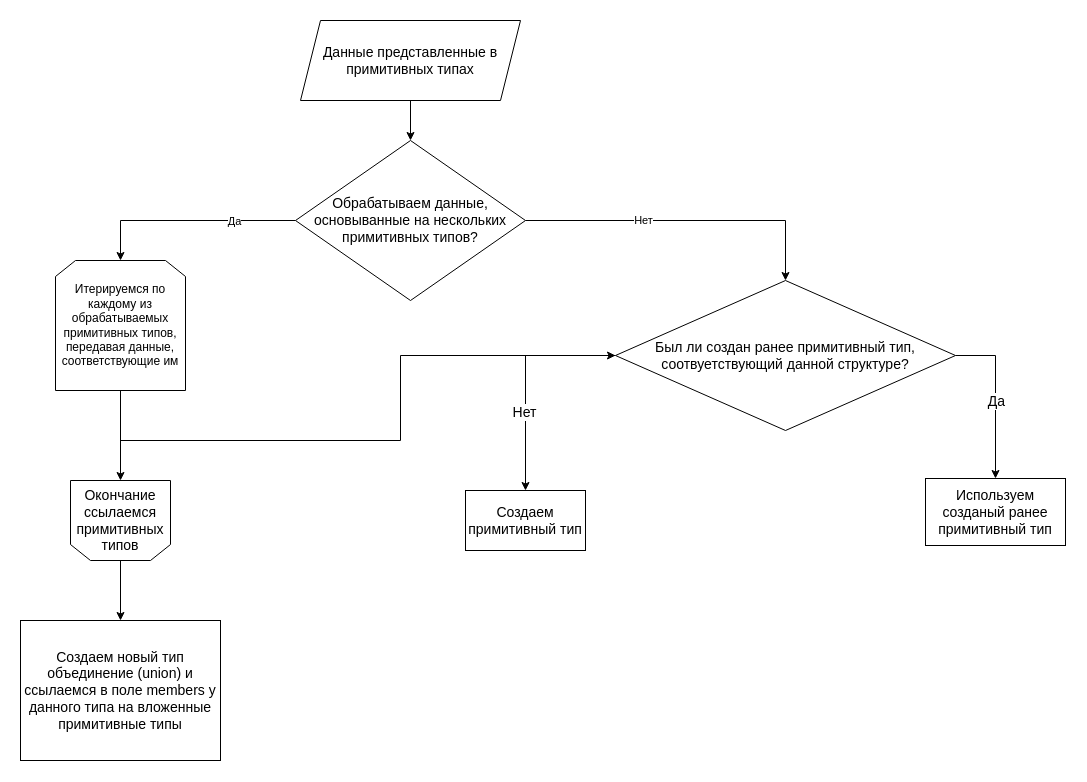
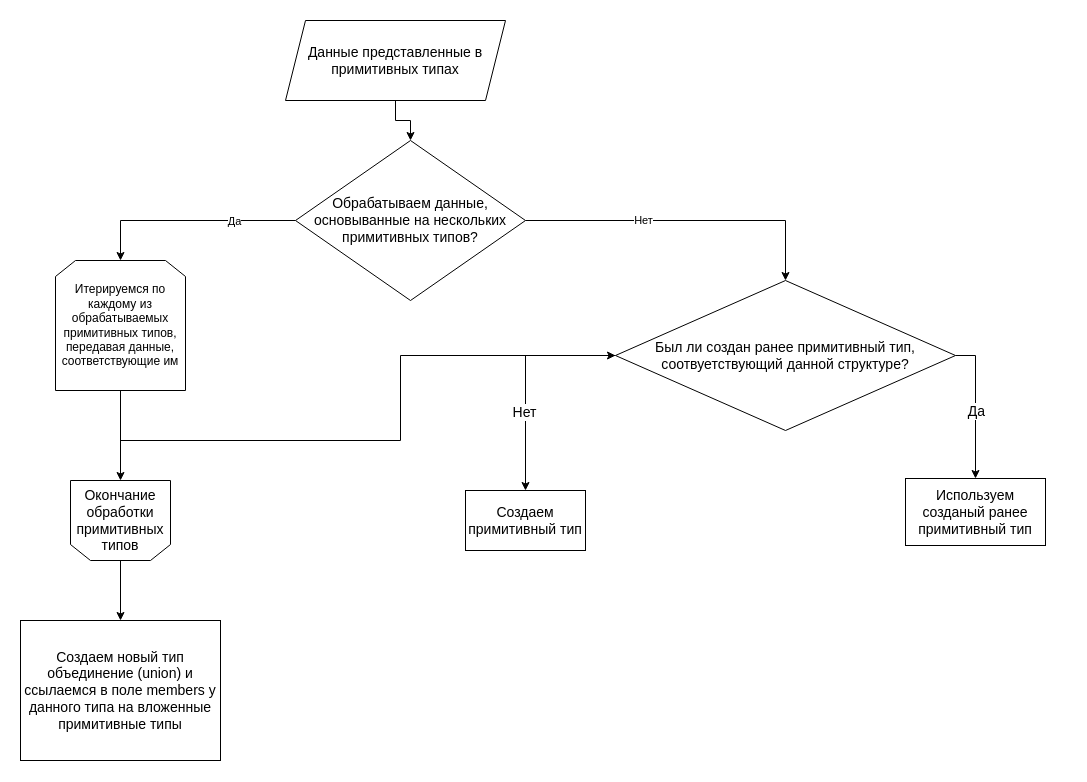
(411, 61) -> (396, 61)
(996, 512) -> (976, 512)
(121, 521) -> (121, 521)
